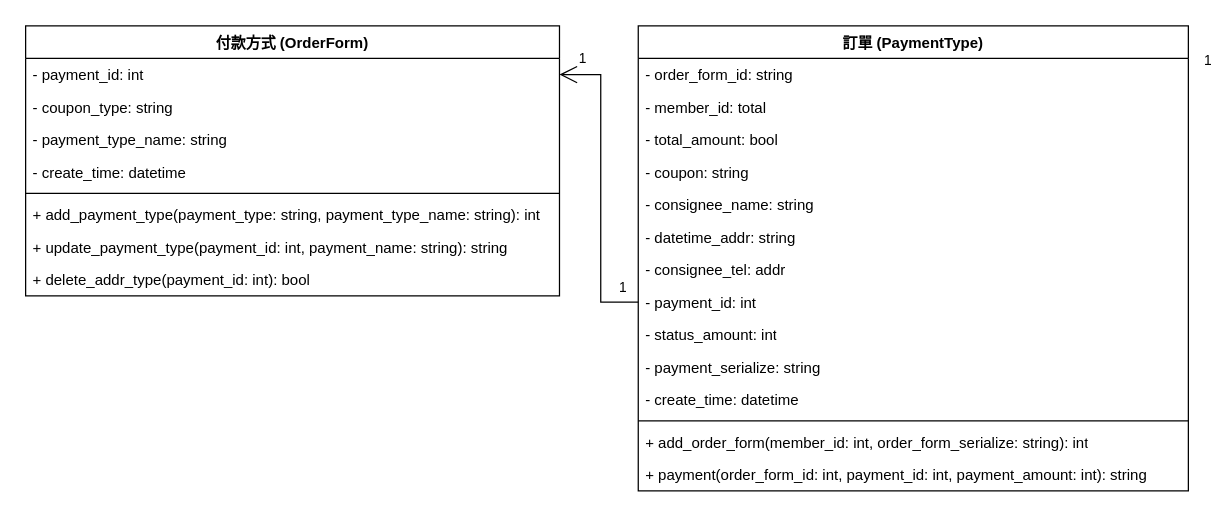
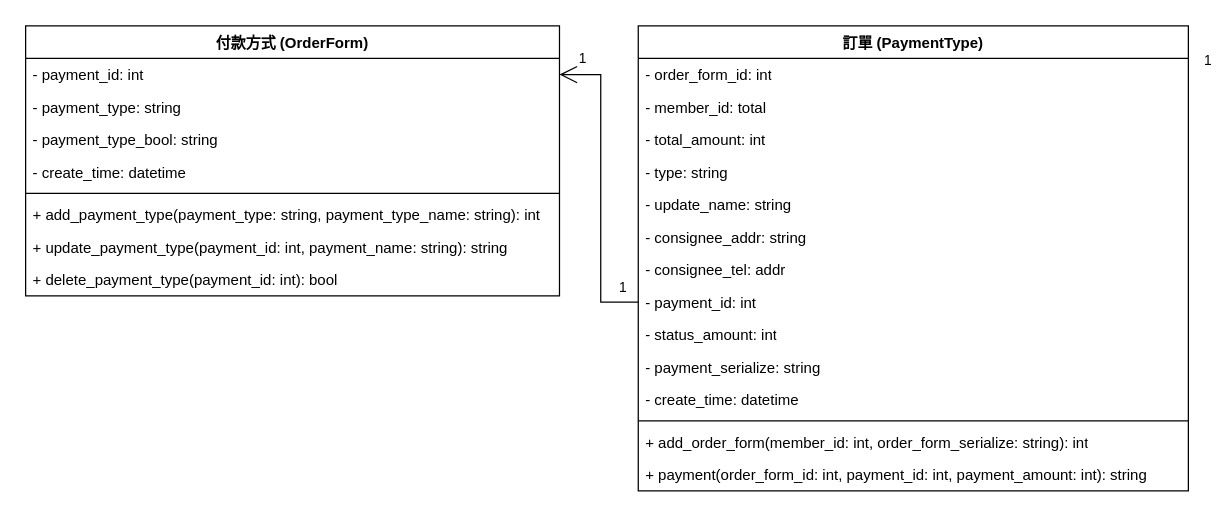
(732, 76) -> (720, 76)
(114, 108) -> (118, 108)
(139, 141) -> (137, 141)
(720, 141) -> (716, 141)
(705, 173) -> (697, 173)
(737, 206) -> (726, 206)
(732, 238) -> (737, 238)
(188, 281) -> (200, 281)
